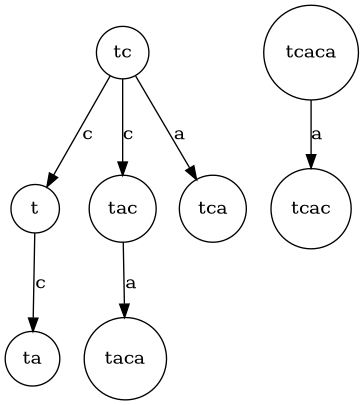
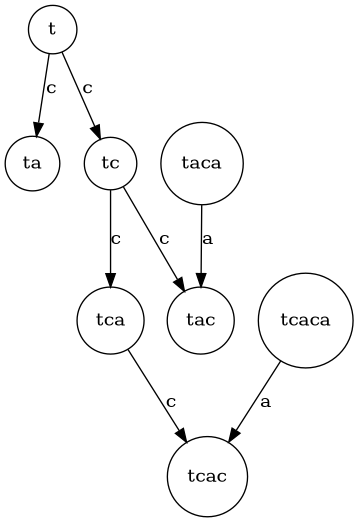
(82, 126) -> (78, 89)
(180, 134) -> (116, 239)
(124, 273) -> (201, 239)
none -> (154, 390)
